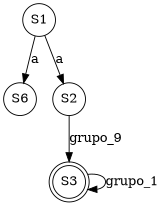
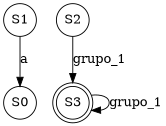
(52, 55) -> none
(20, 99) -> (20, 103)
(96, 139) -> (99, 60)
